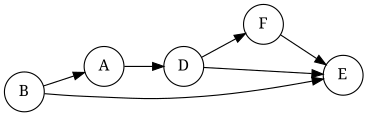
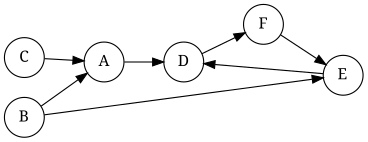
none -> (24, 58)
(258, 71) -> (269, 69)
